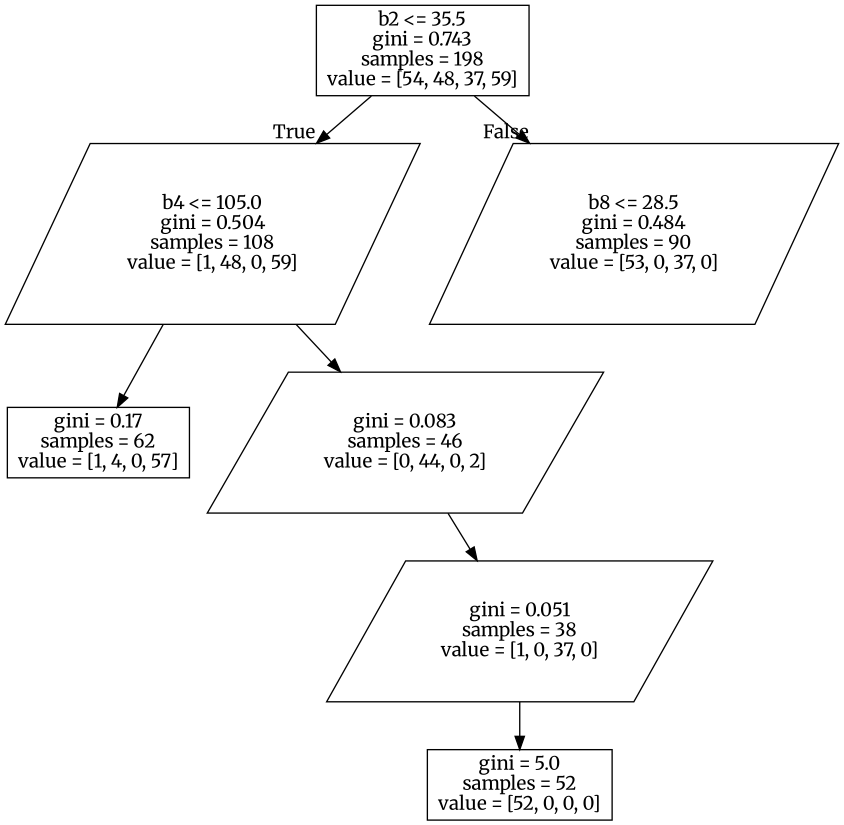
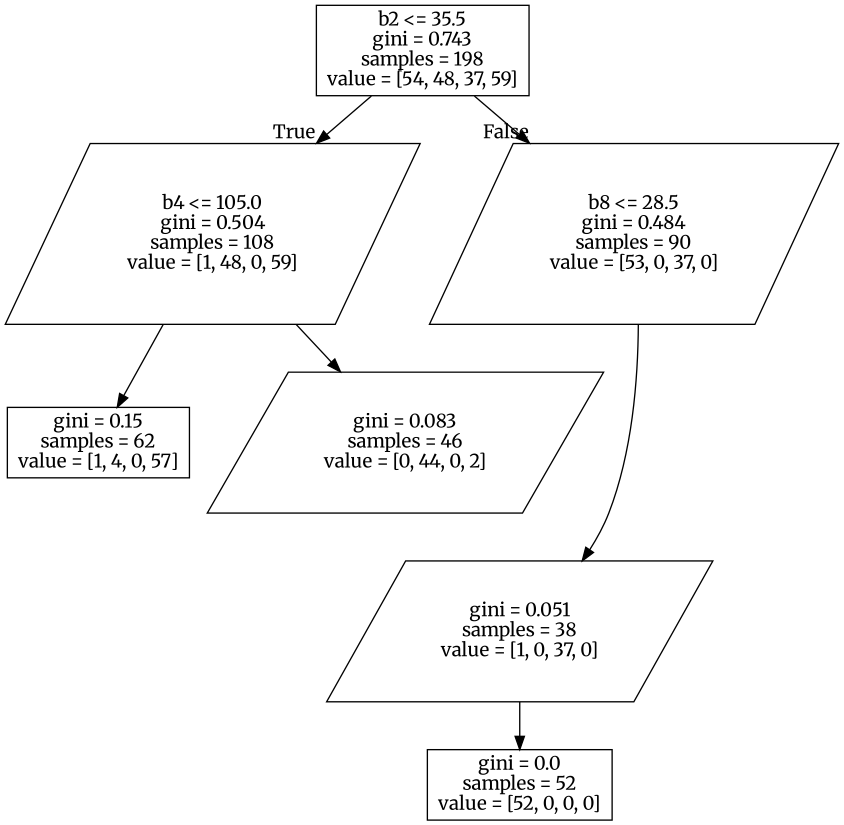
(98, 443) -> (98, 443)
(459, 531) -> (628, 441)
(520, 785) -> (520, 785)
